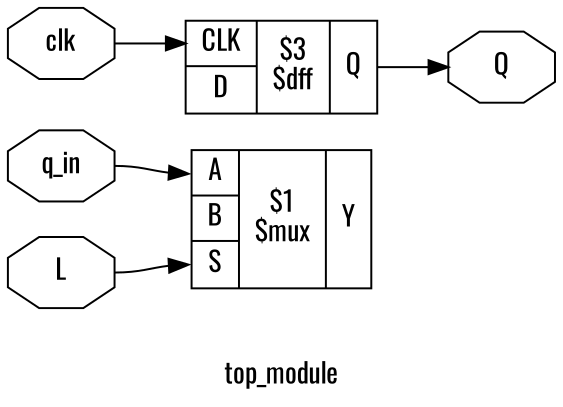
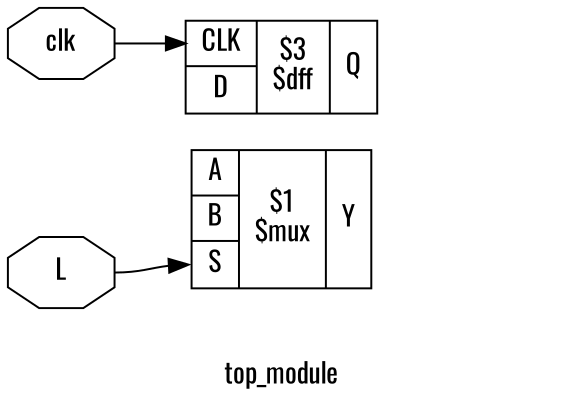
(502, 67) -> none
(61, 166) -> none
